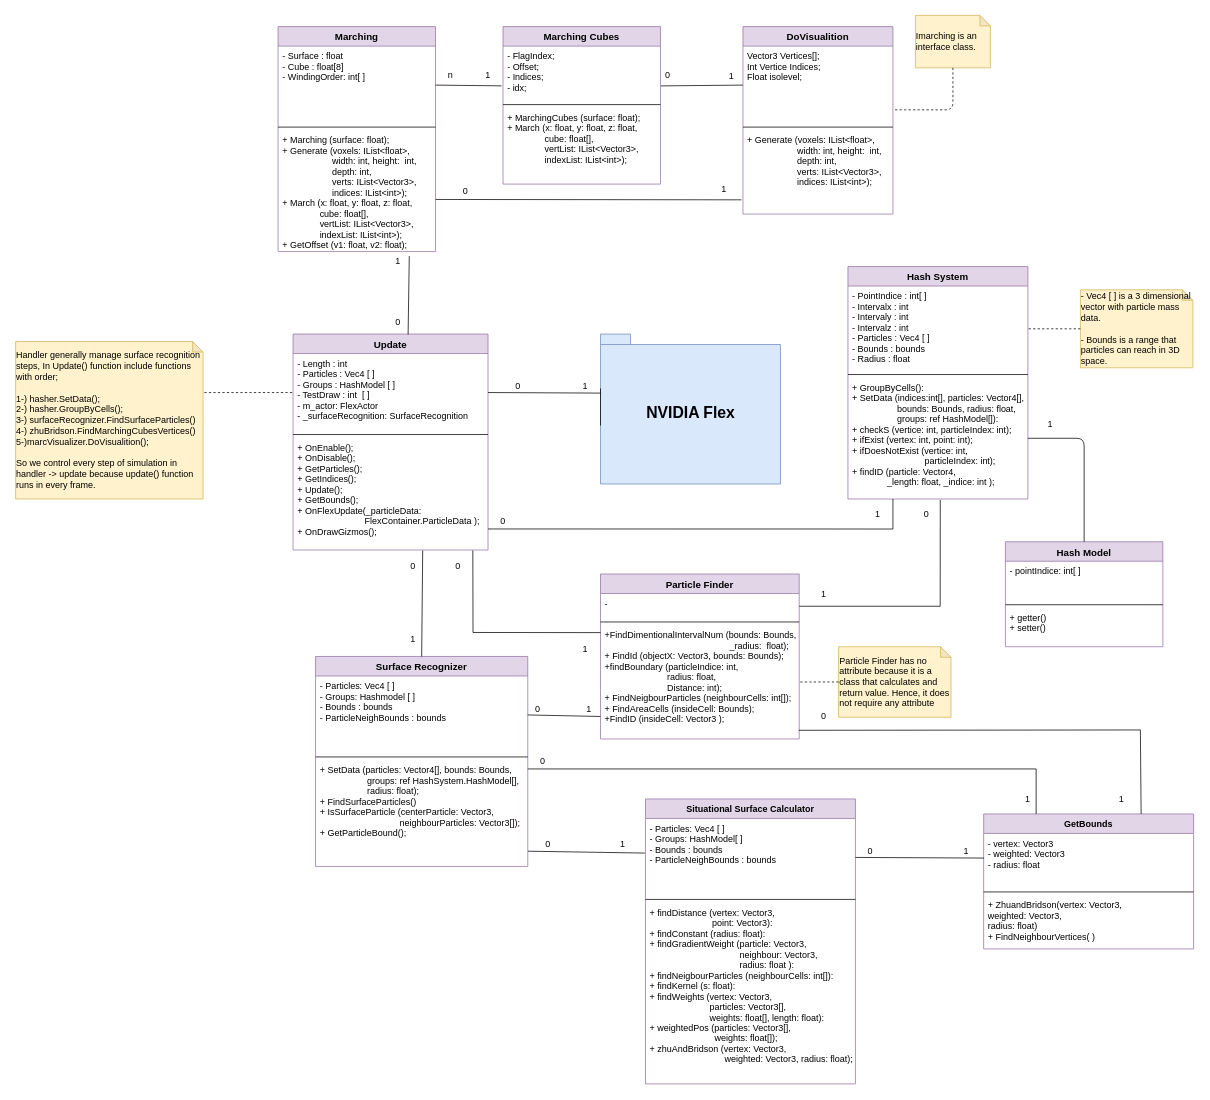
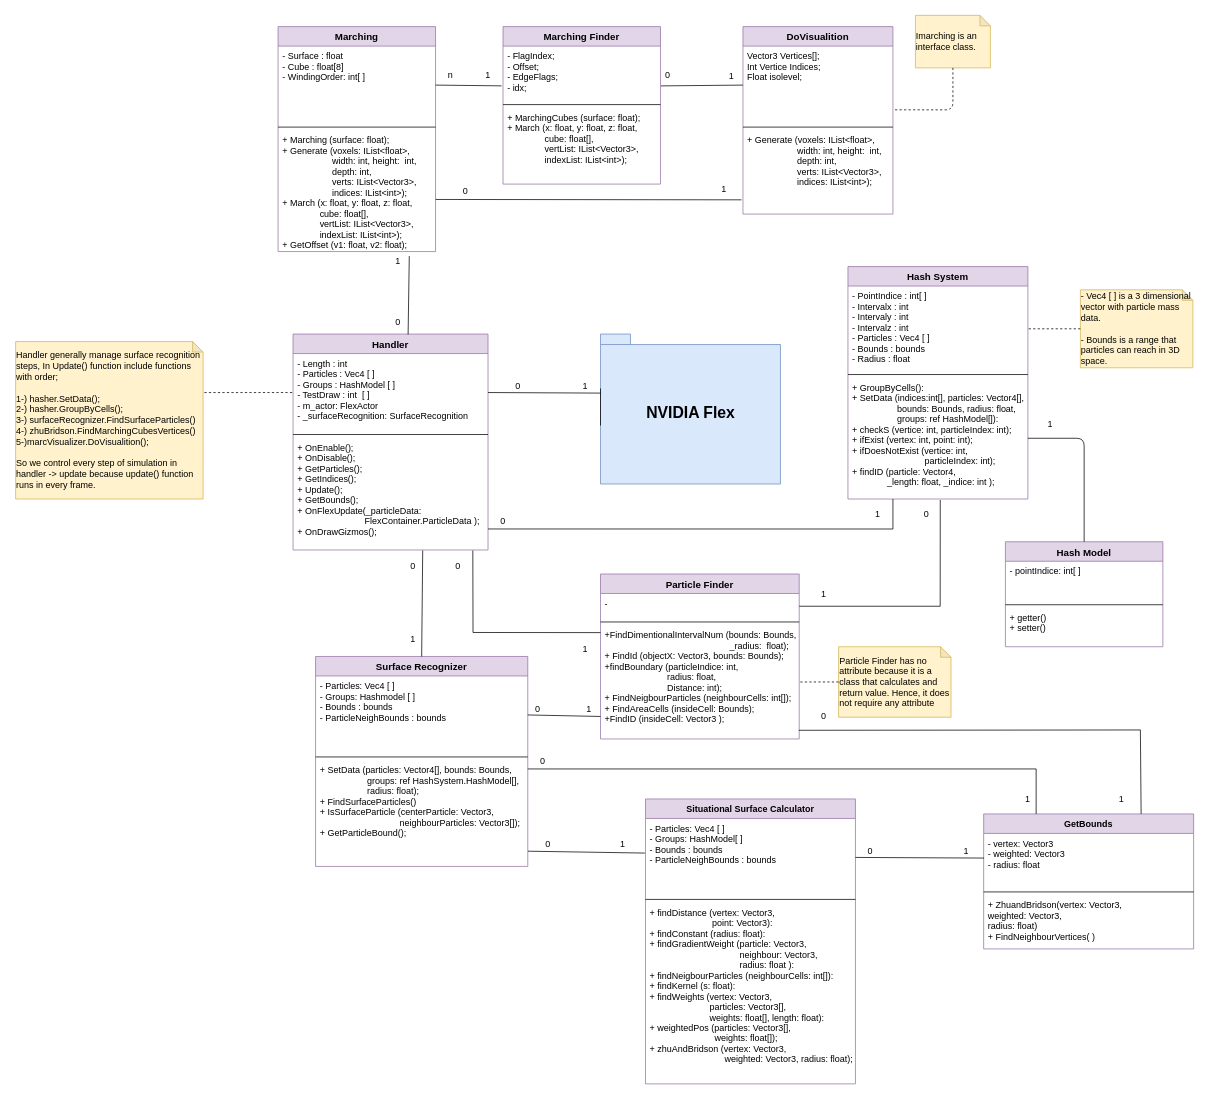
(581, 37) -> (581, 37)
(534, 56) -> (534, 56)
(390, 345) -> (390, 345)
